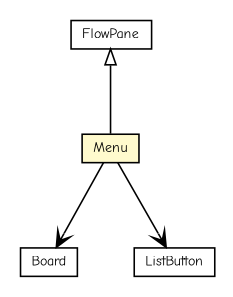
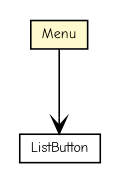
(111, 35) -> none
(49, 262) -> none
